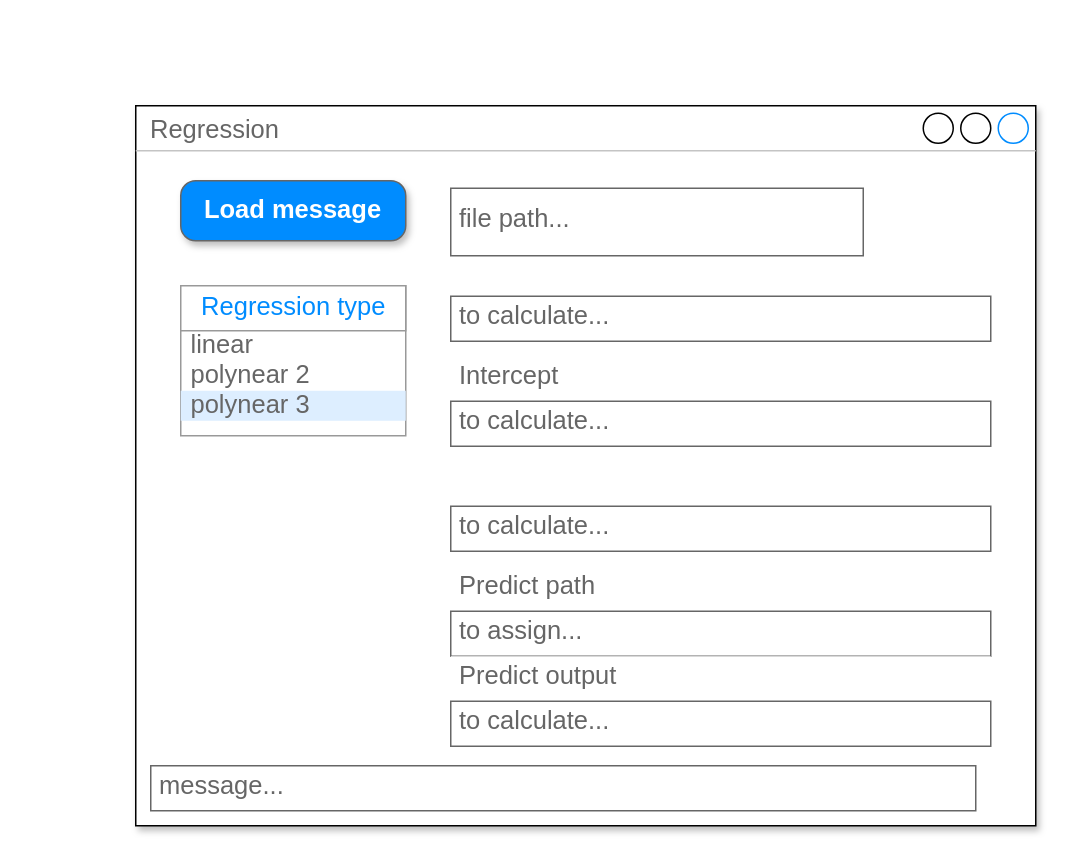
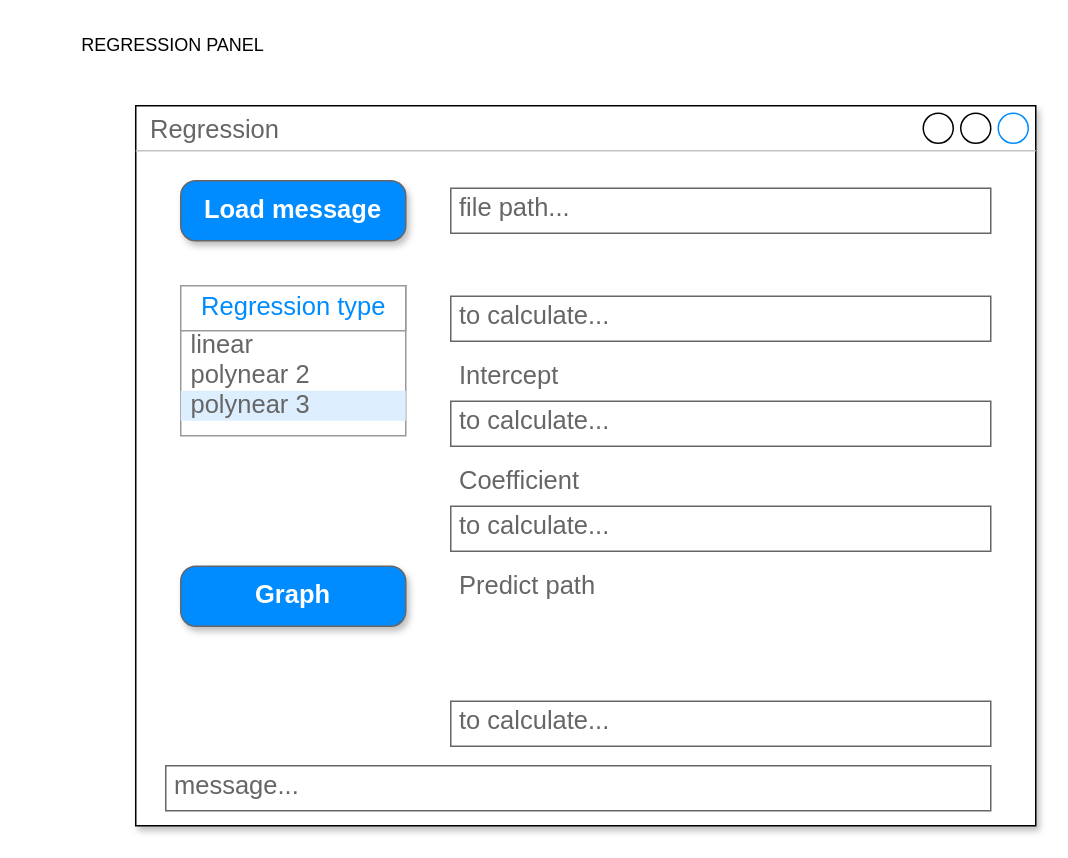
none -> (173, 46)
(657, 222) -> (721, 211)
none -> (721, 484)
none -> (293, 596)
(721, 634) -> none
(721, 679) -> none
(563, 788) -> (578, 788)
